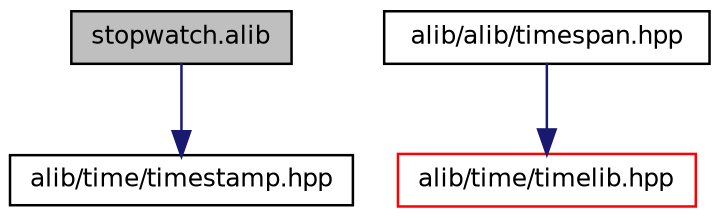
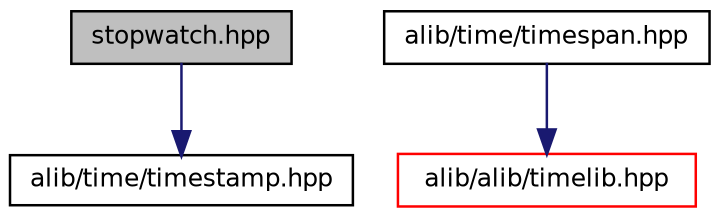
(181, 38) -> (181, 38)
(547, 38) -> (547, 38)
(547, 180) -> (547, 180)
